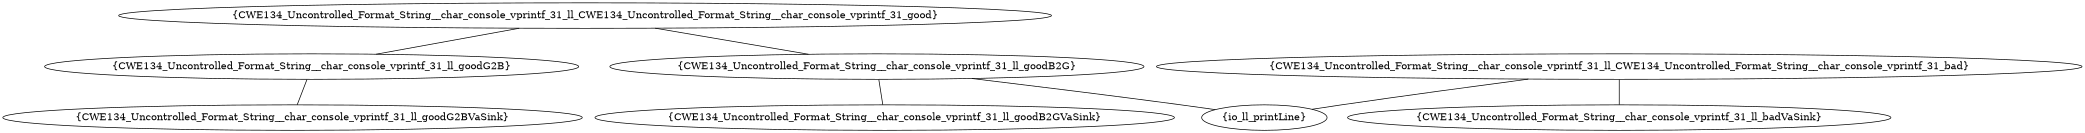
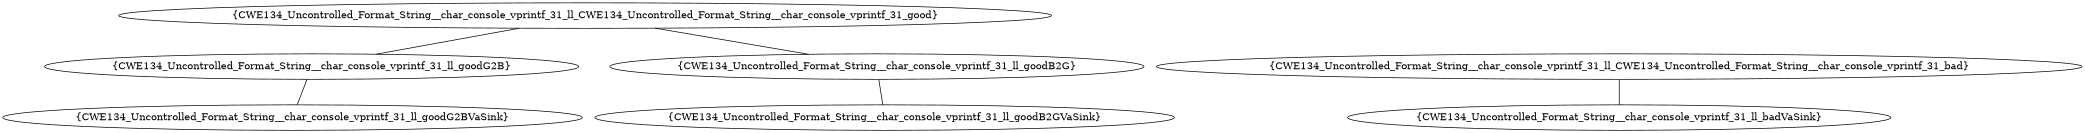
(1264, 118) -> none
